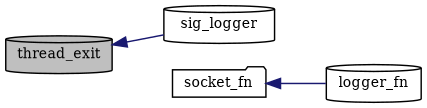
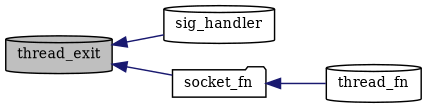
(219, 25) -> (219, 25)
none -> (149, 71)
(374, 83) -> (374, 83)
